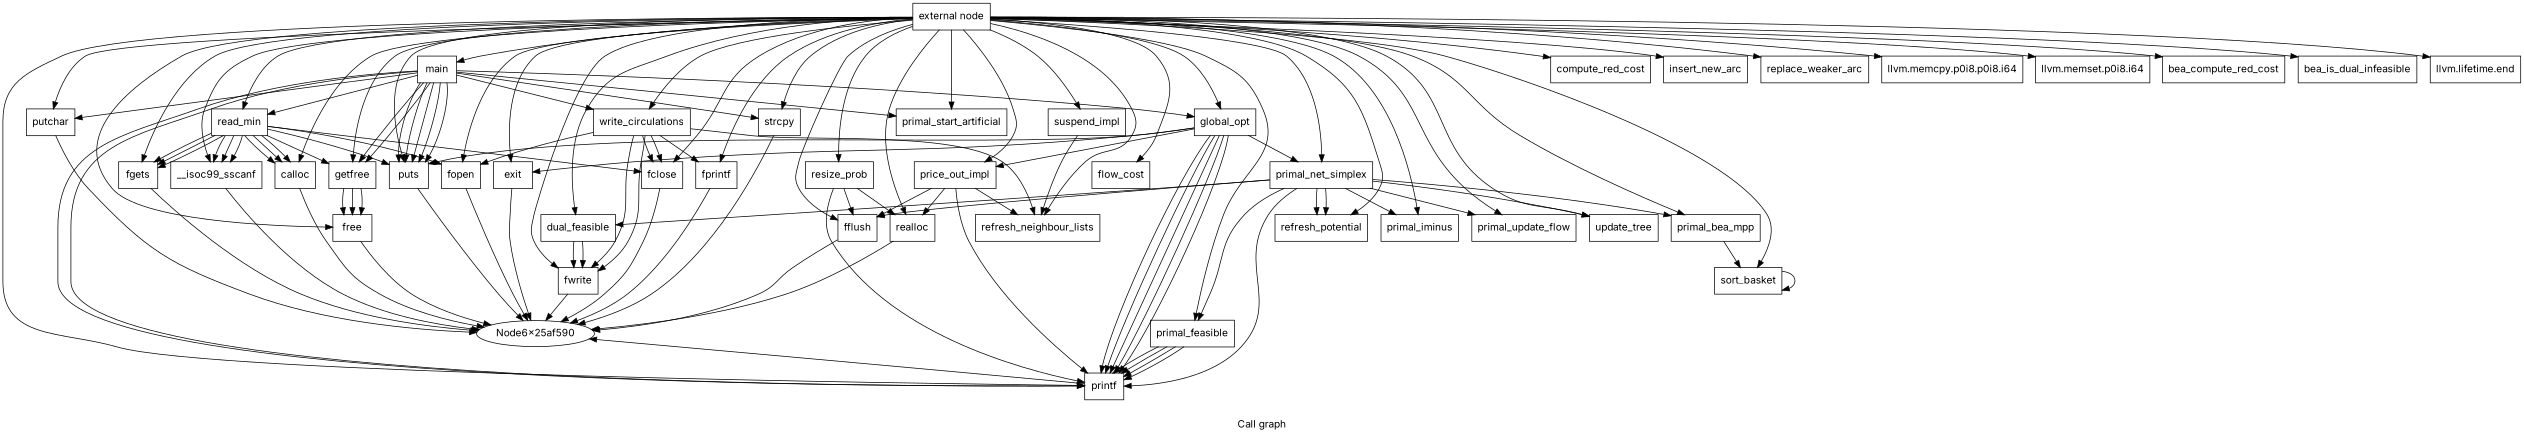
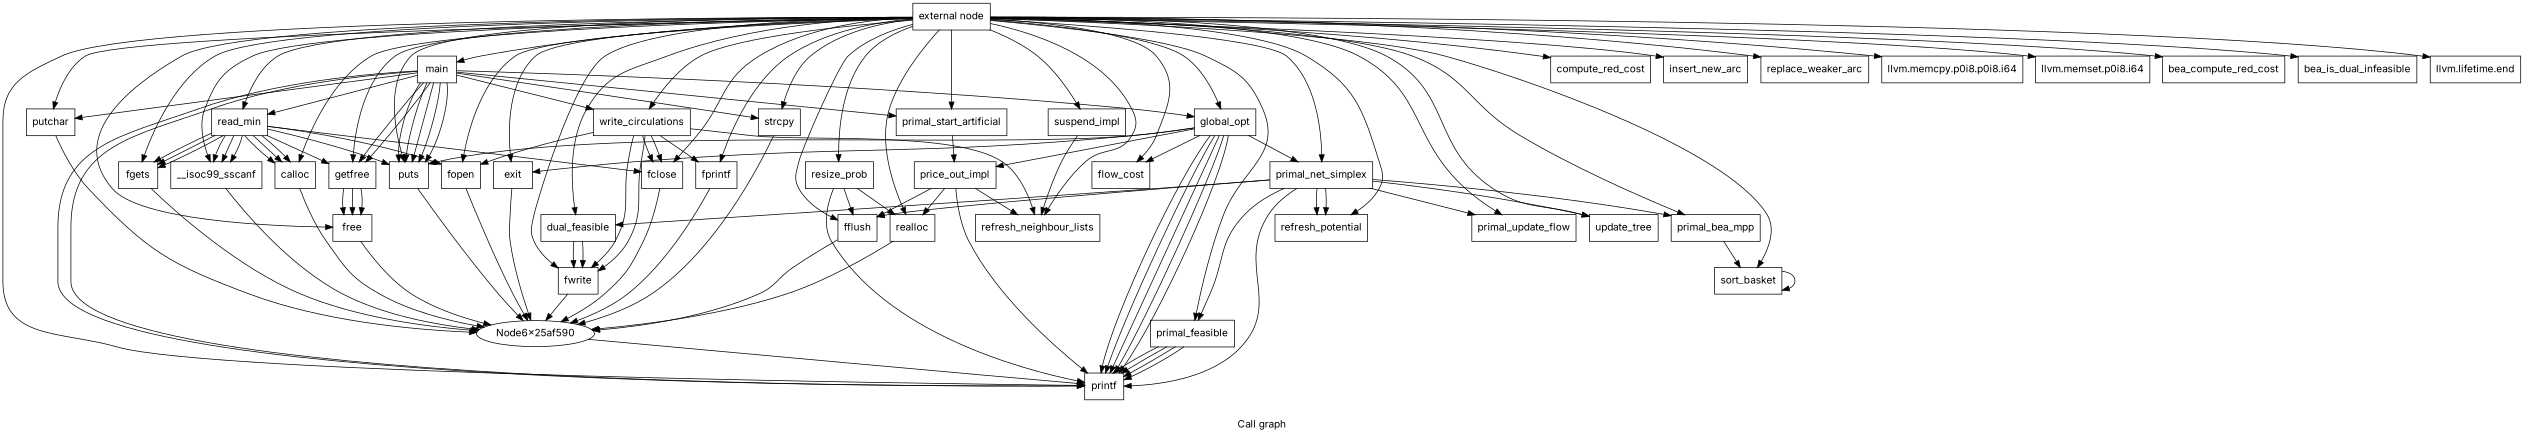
(1007, 93) -> (953, 145)
none -> (1176, 147)
(1420, 228) -> none
(841, 361) -> (833, 362)
